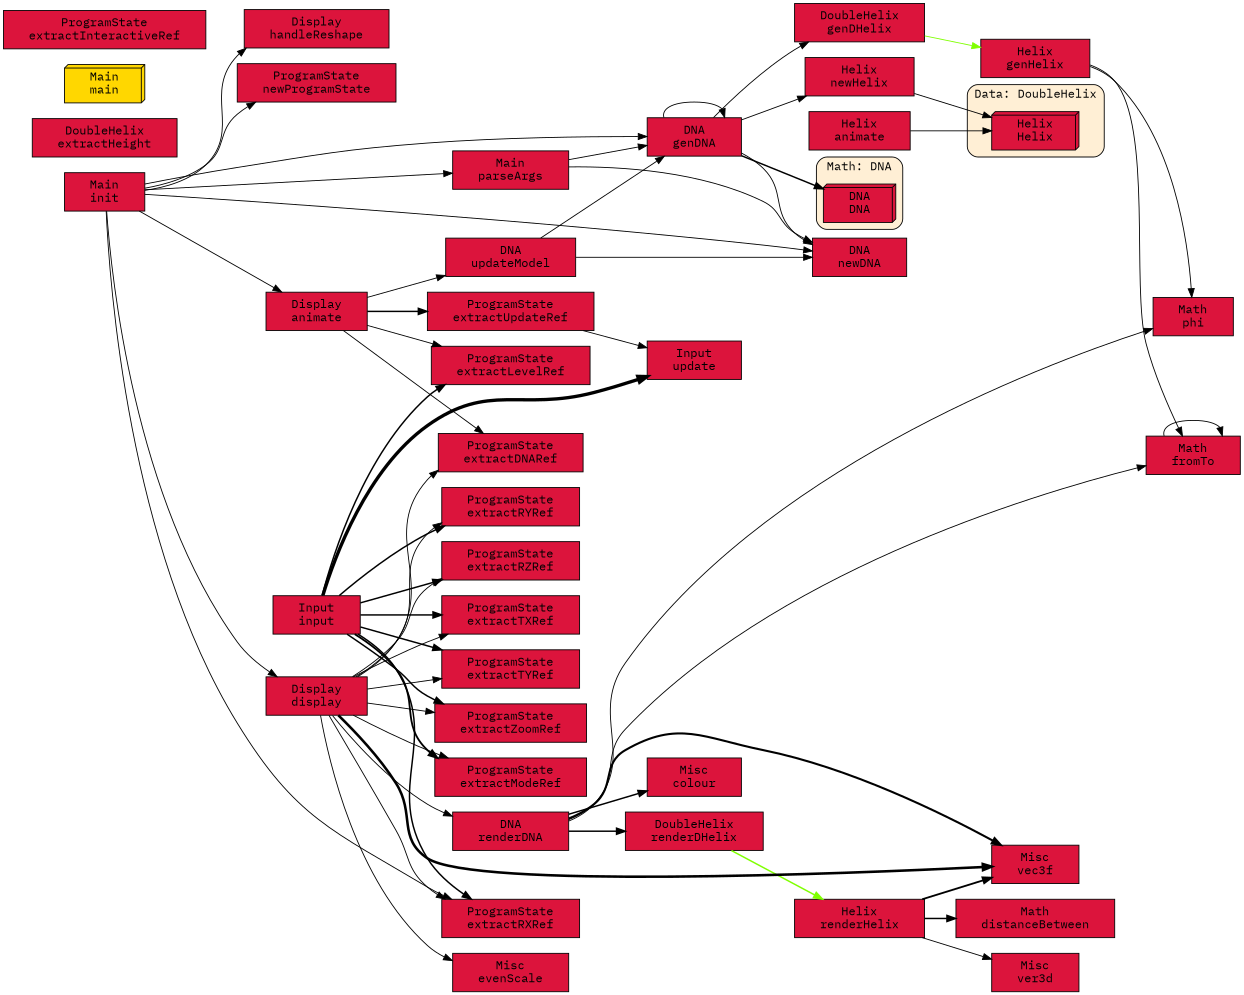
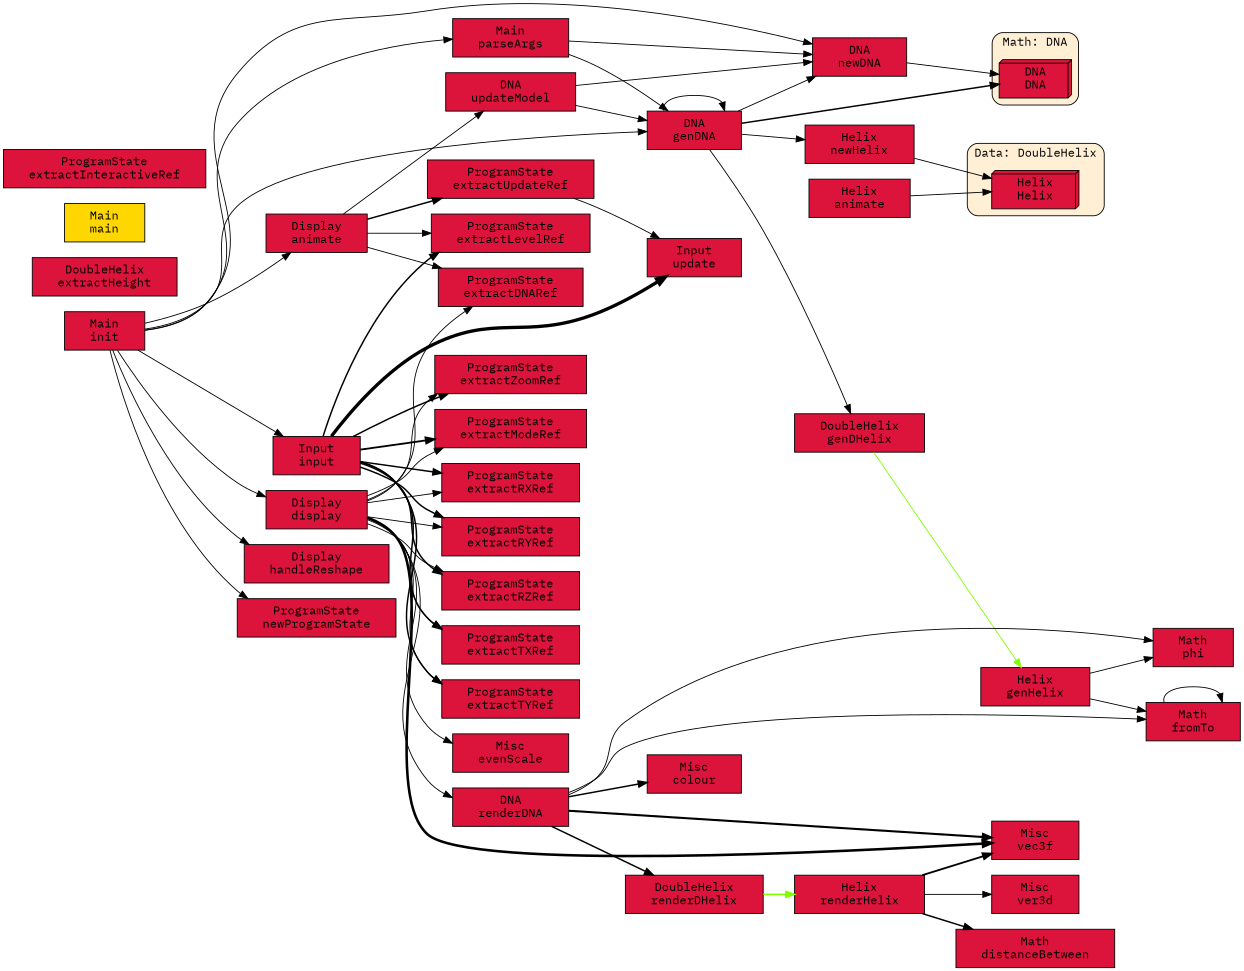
none -> (949, 68)
(105, 84) -> (105, 223)
(182, 606) -> (207, 391)
